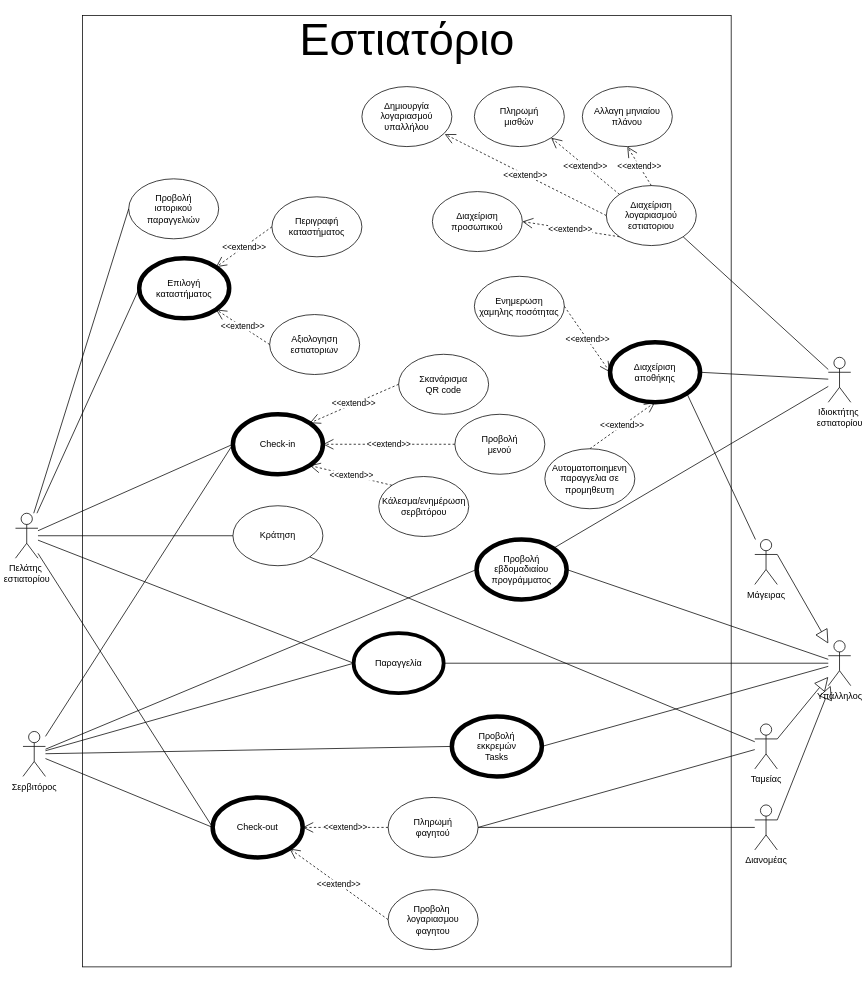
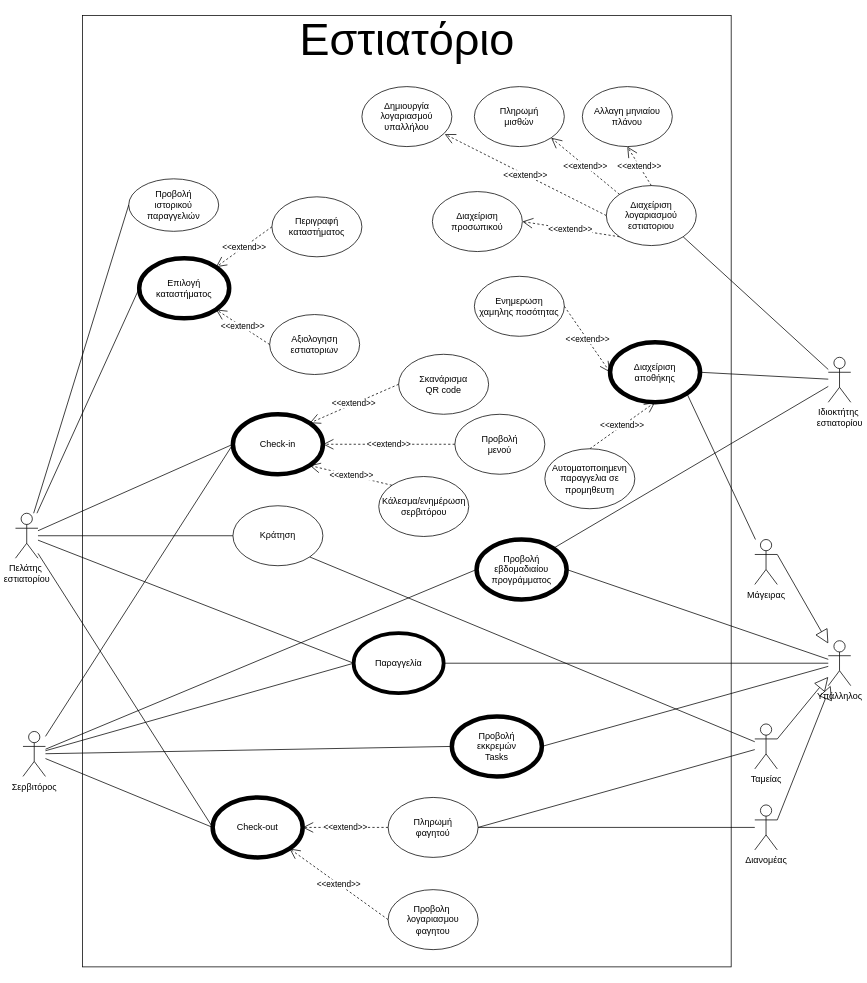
(174, 209) -> (174, 205)
